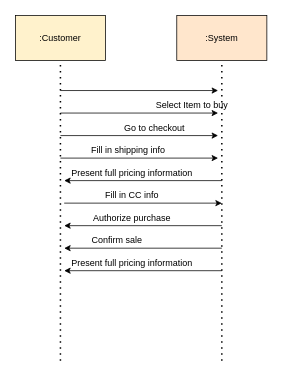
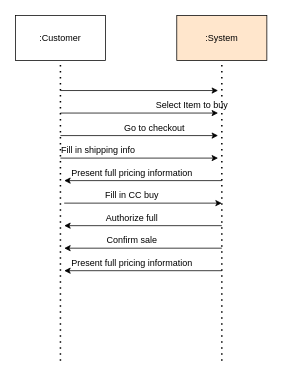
(60, 38) -> (60, 38)
(128, 150) -> (98, 150)
(132, 195) -> (132, 195)
(132, 218) -> (132, 218)
(117, 240) -> (132, 240)
